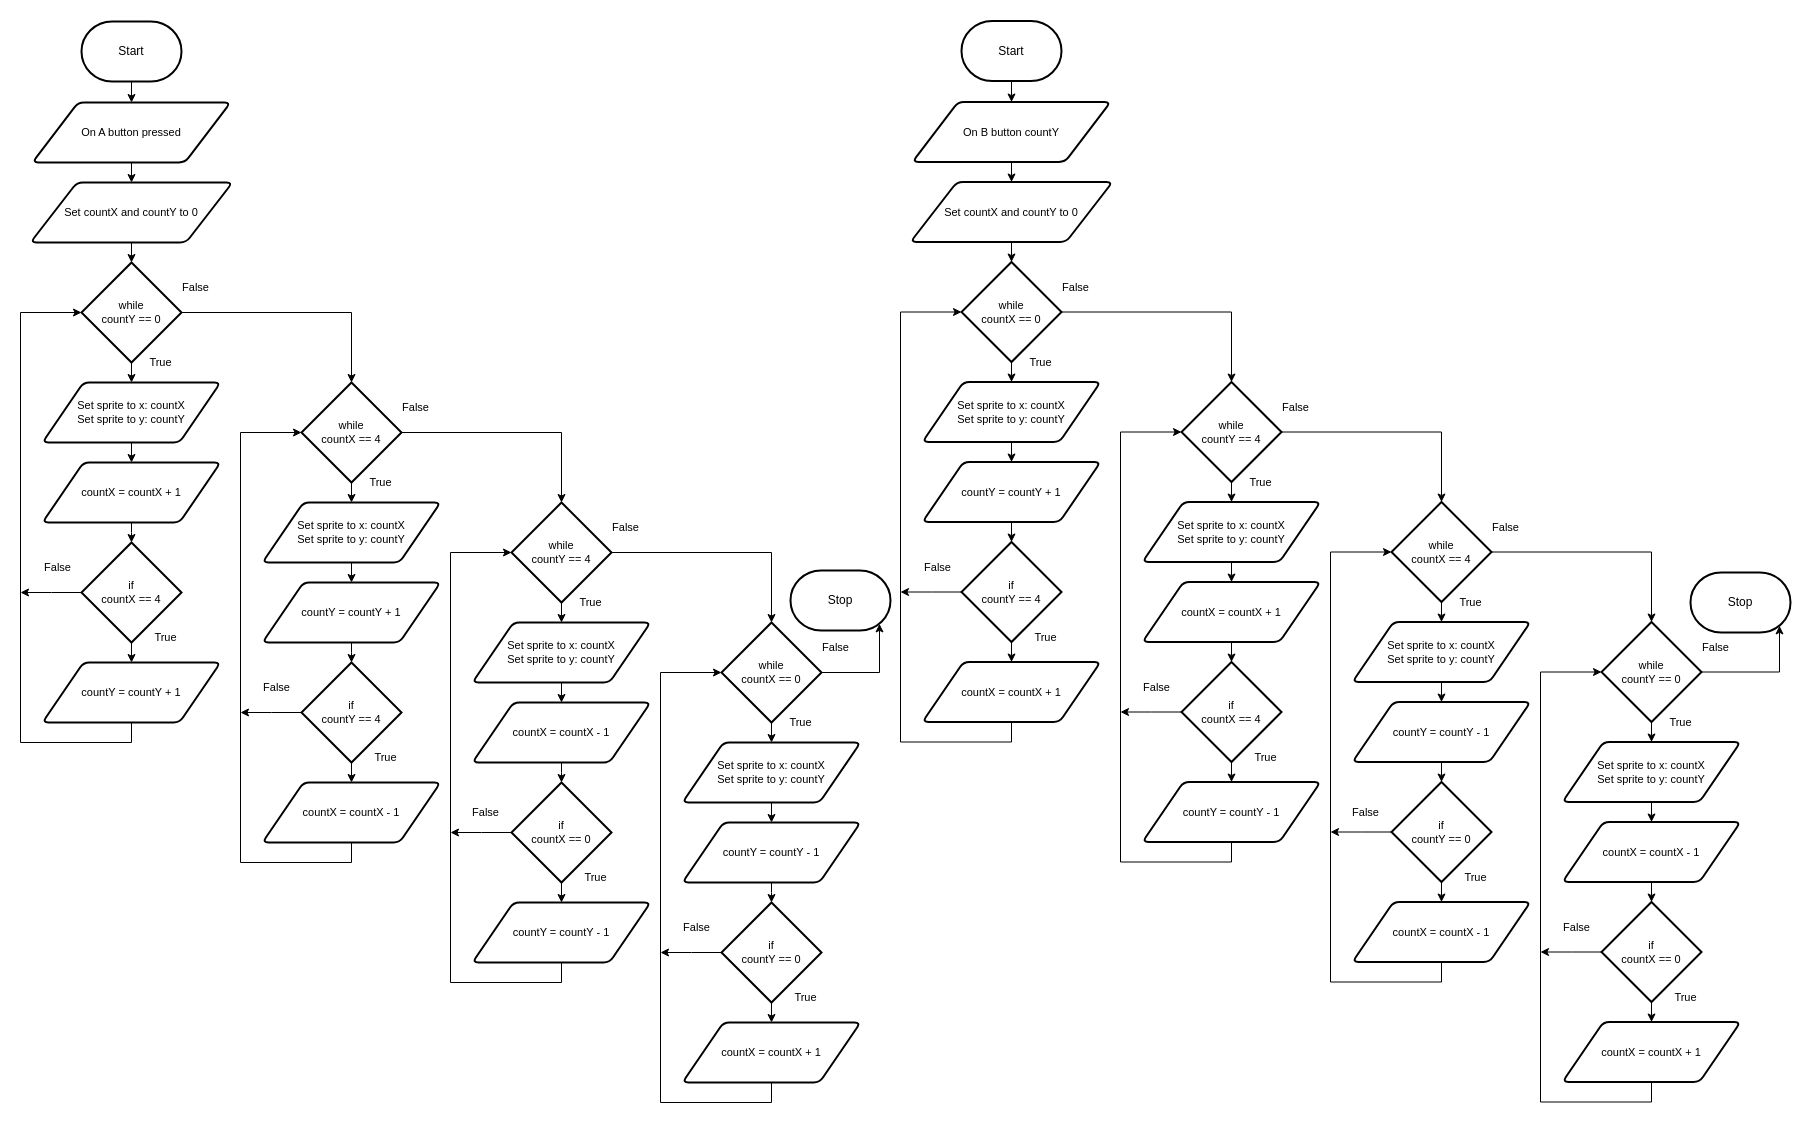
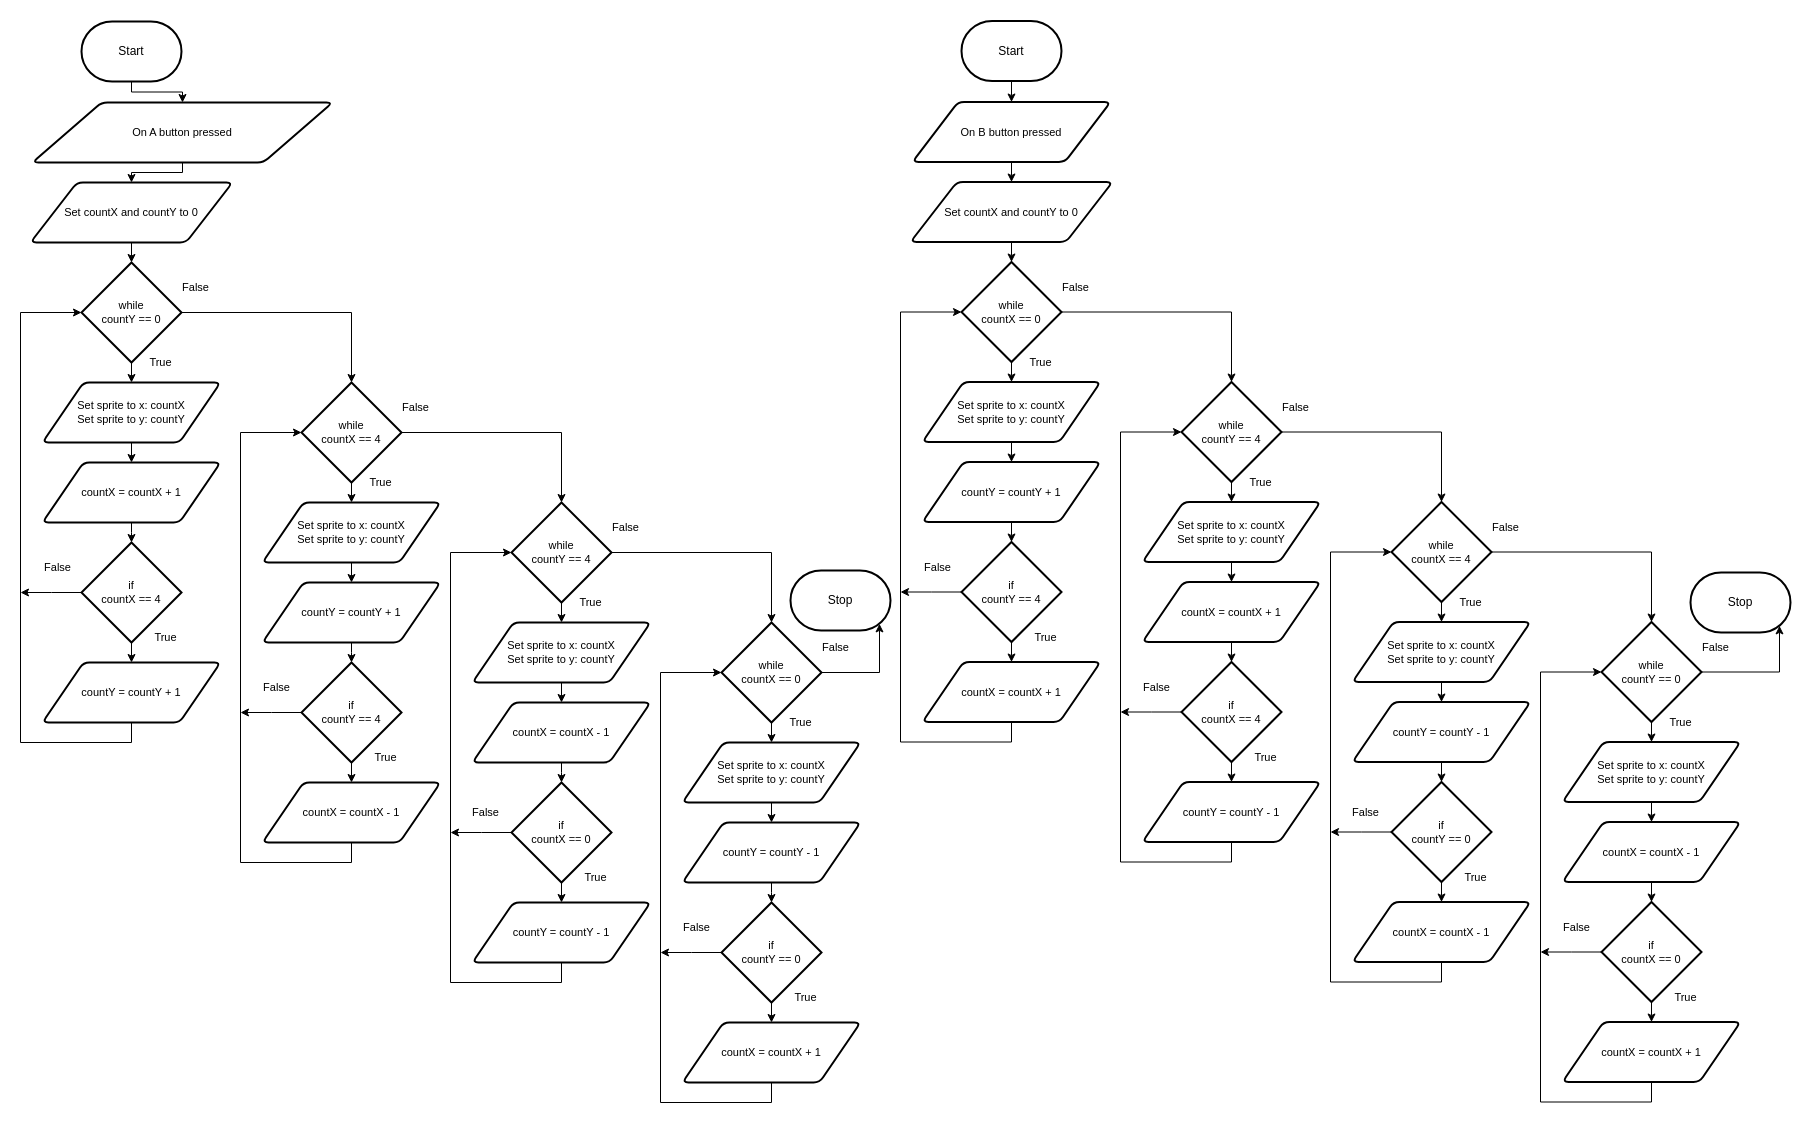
(132, 133) -> (183, 133)
(1012, 133) -> (1012, 133)
